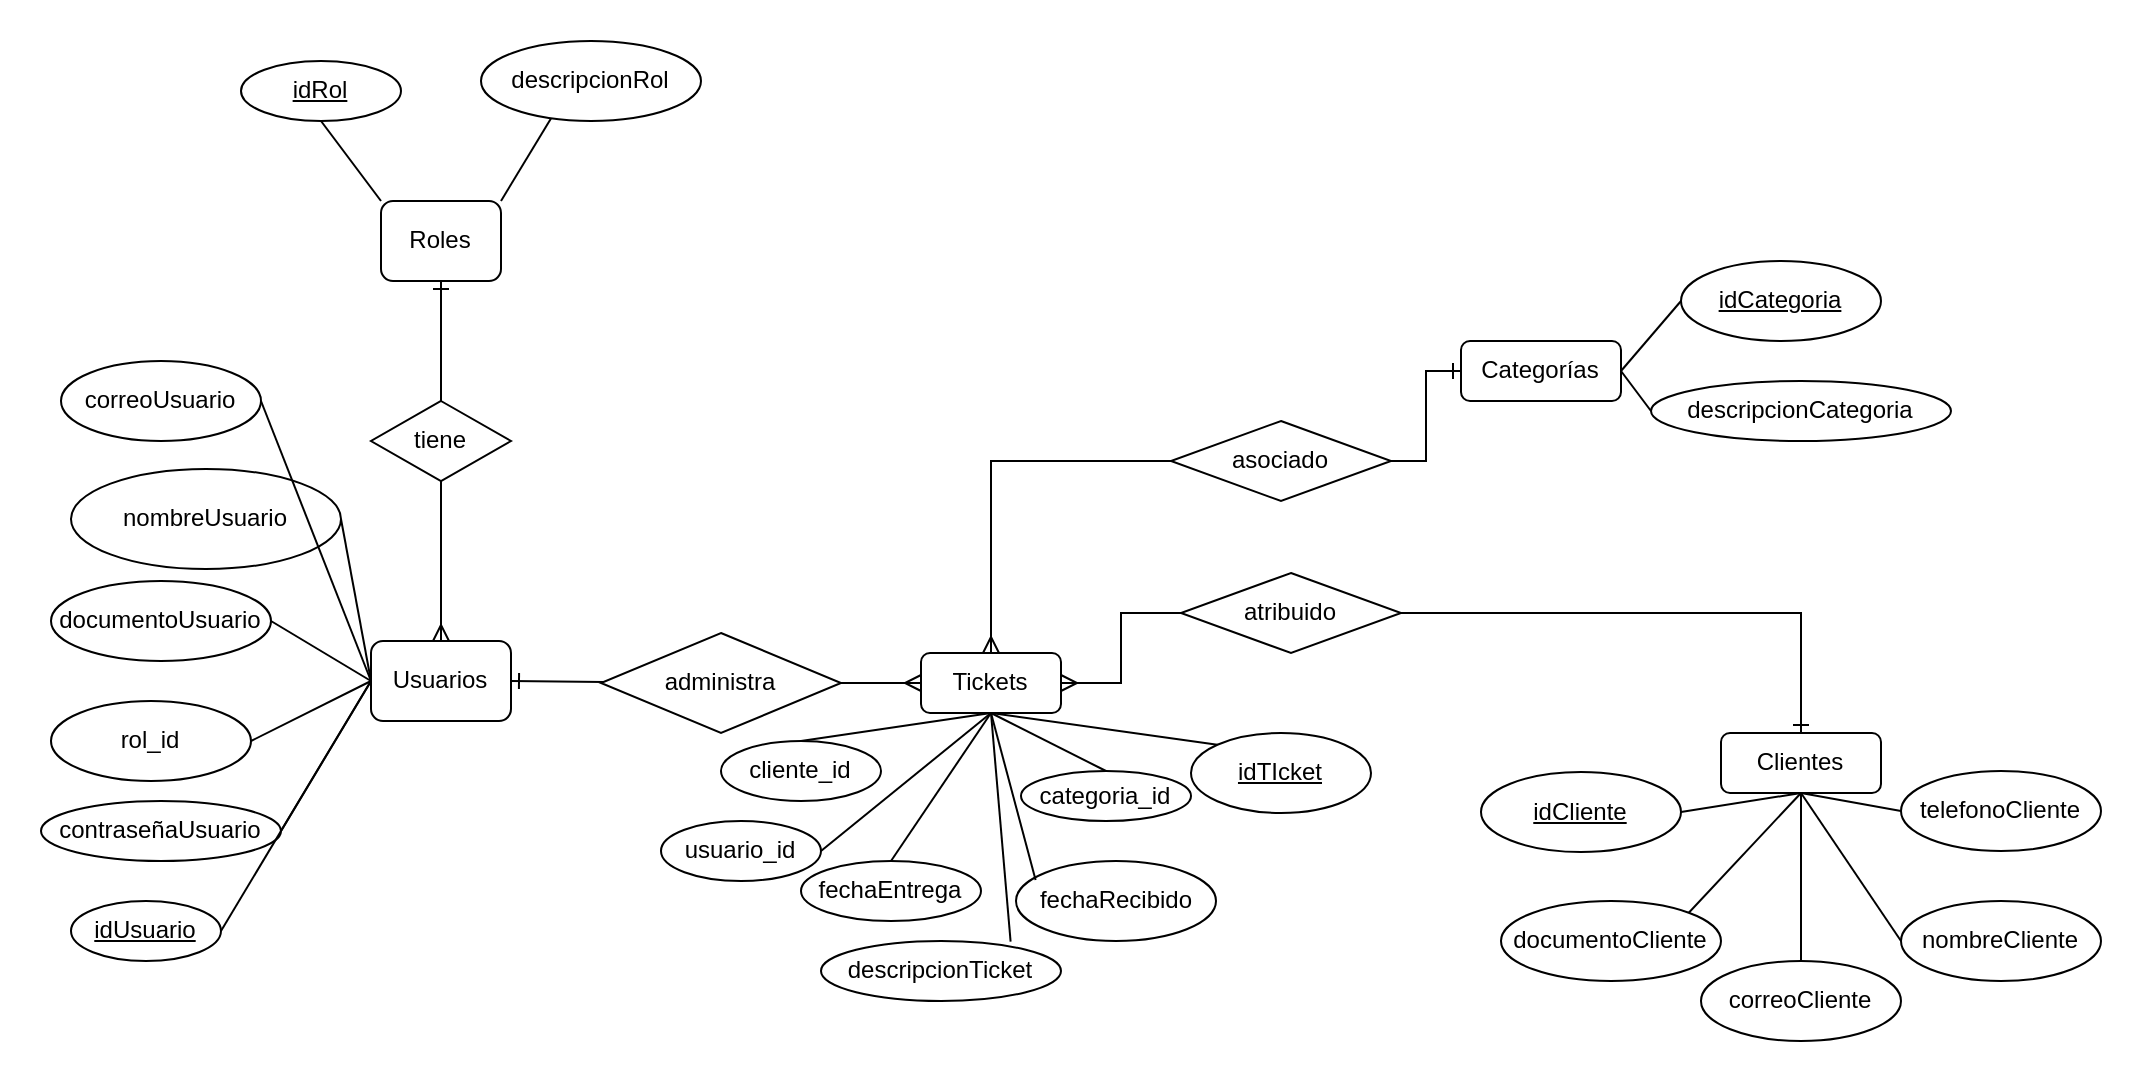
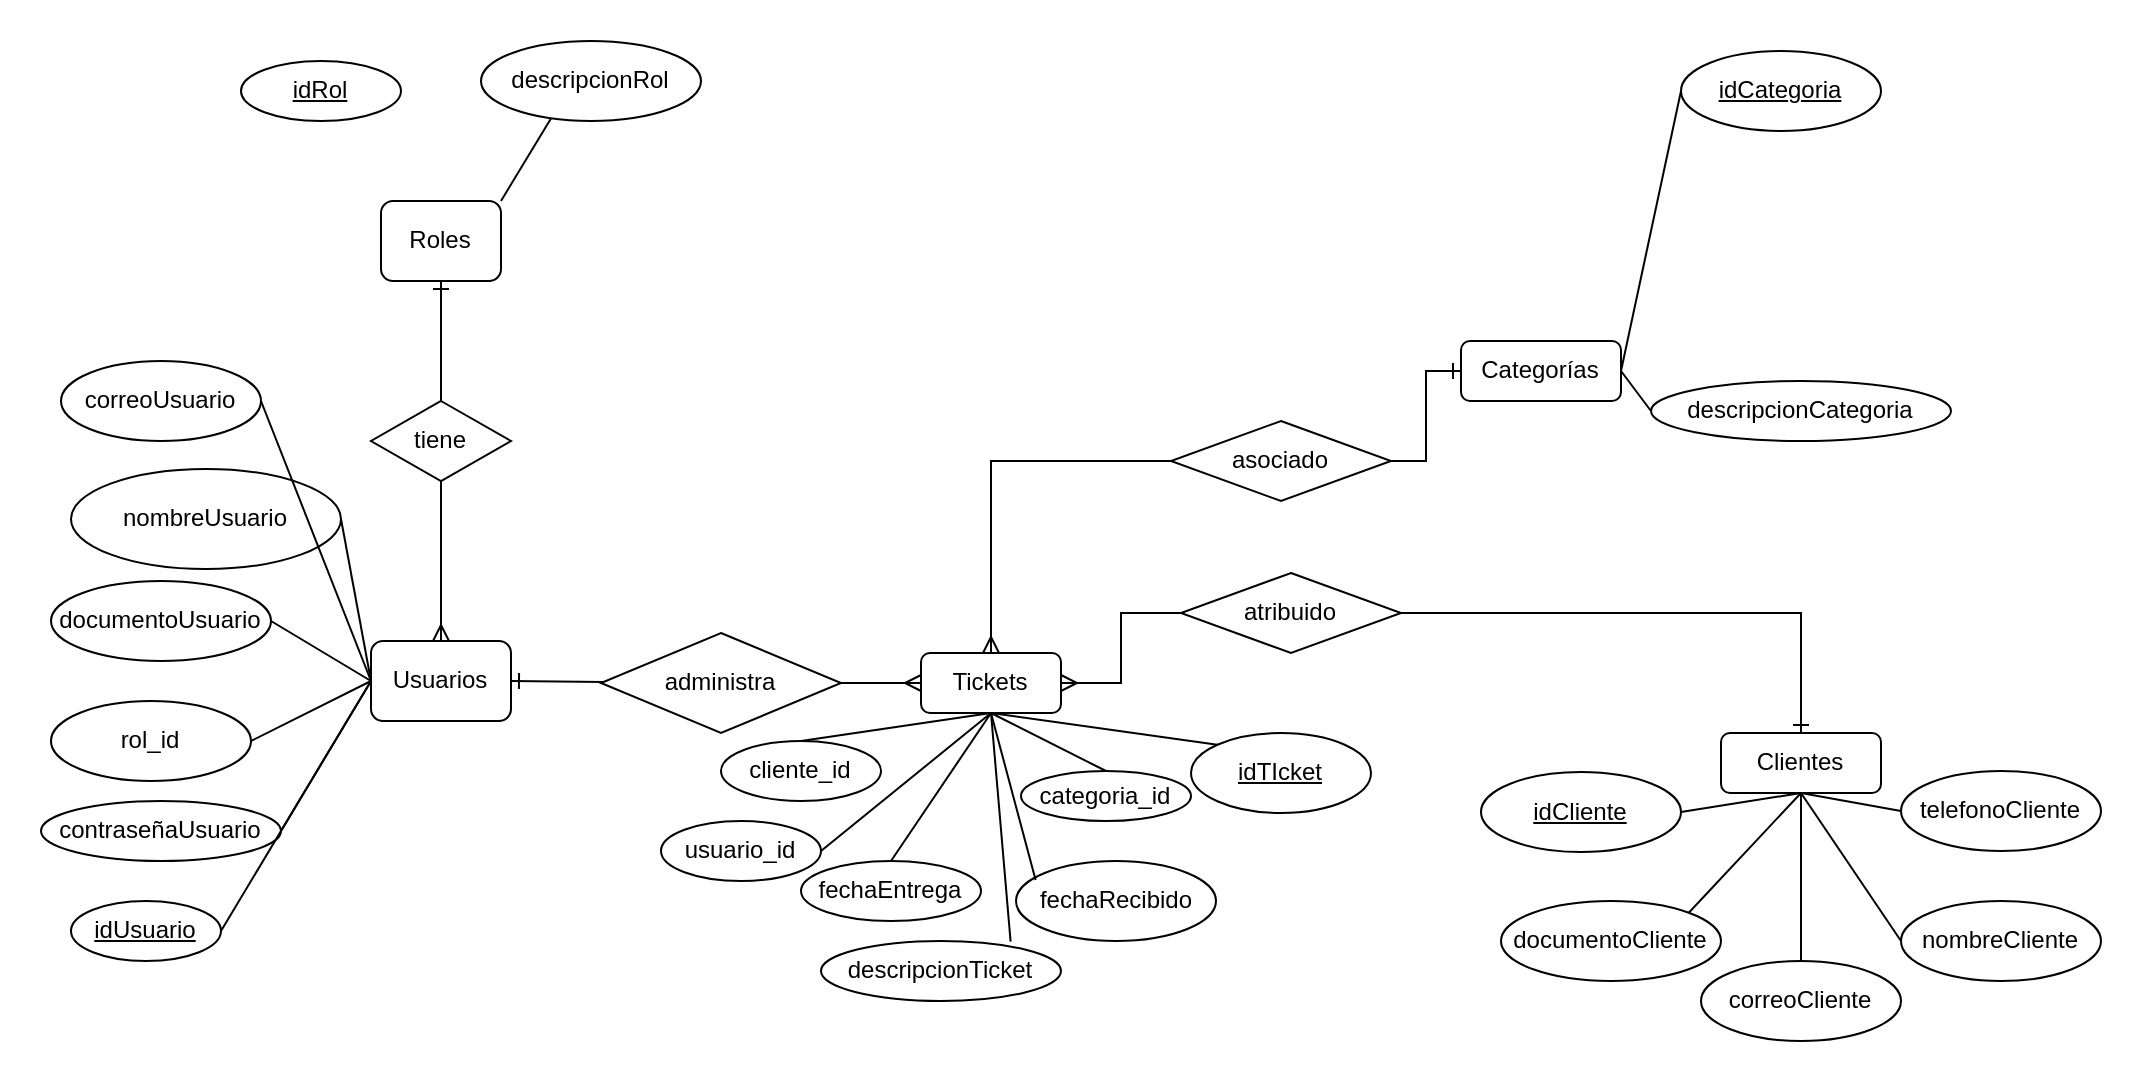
(351, 161) -> none
(1781, 301) -> (1781, 91)
